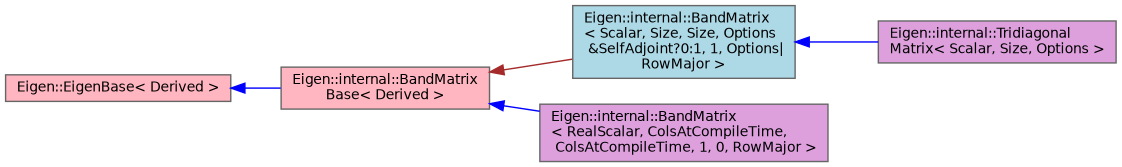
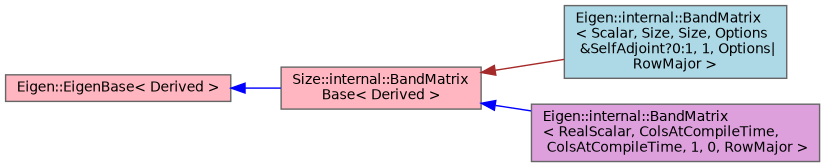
(997, 42) -> none
(385, 88) -> (381, 88)
